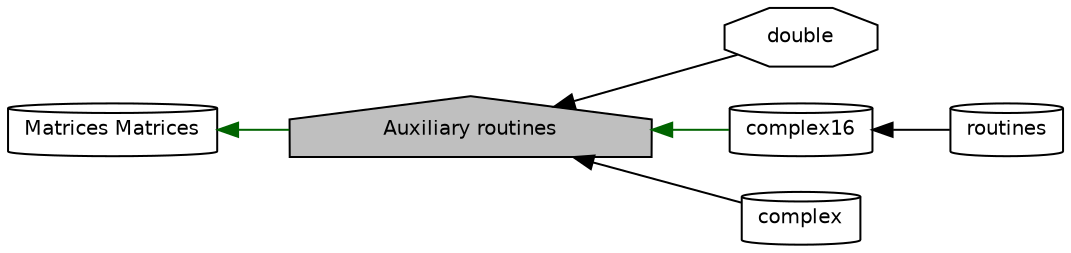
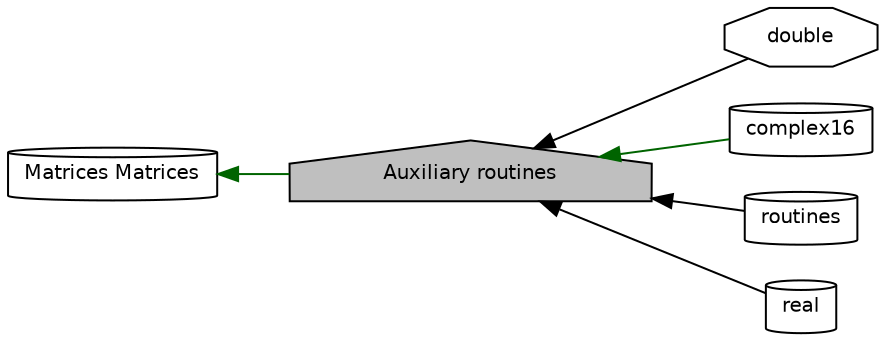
(921, 130) -> (709, 206)
(801, 218) -> (801, 307)
